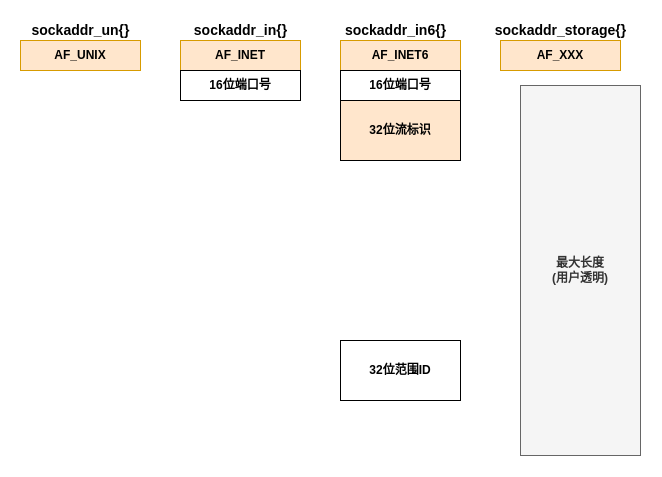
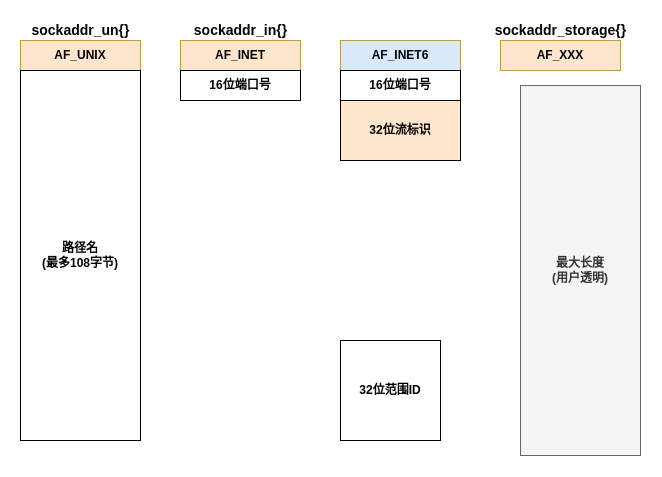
(396, 31) -> none
(401, 56) -> (401, 56)
none -> (81, 256)
(401, 371) -> (391, 391)
